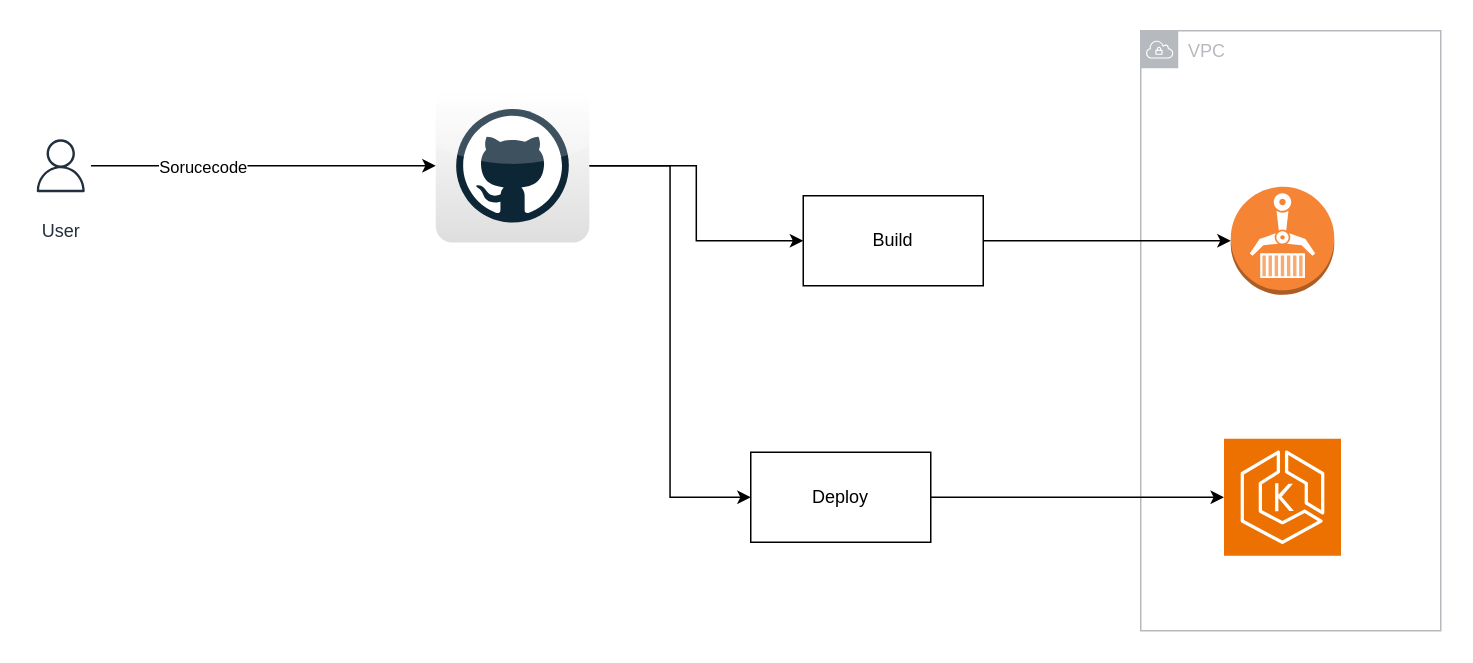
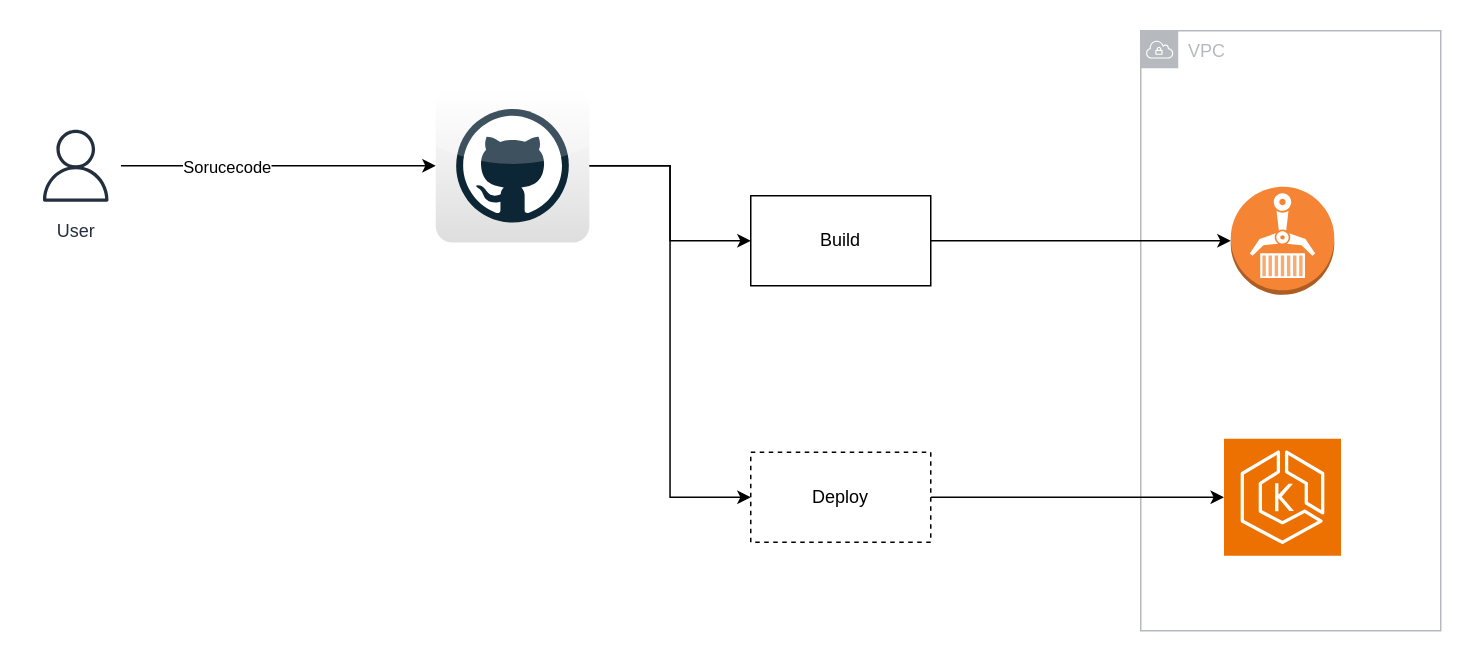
(61, 166) -> (76, 166)
(893, 241) -> (841, 241)
(841, 497) -> (841, 497)
